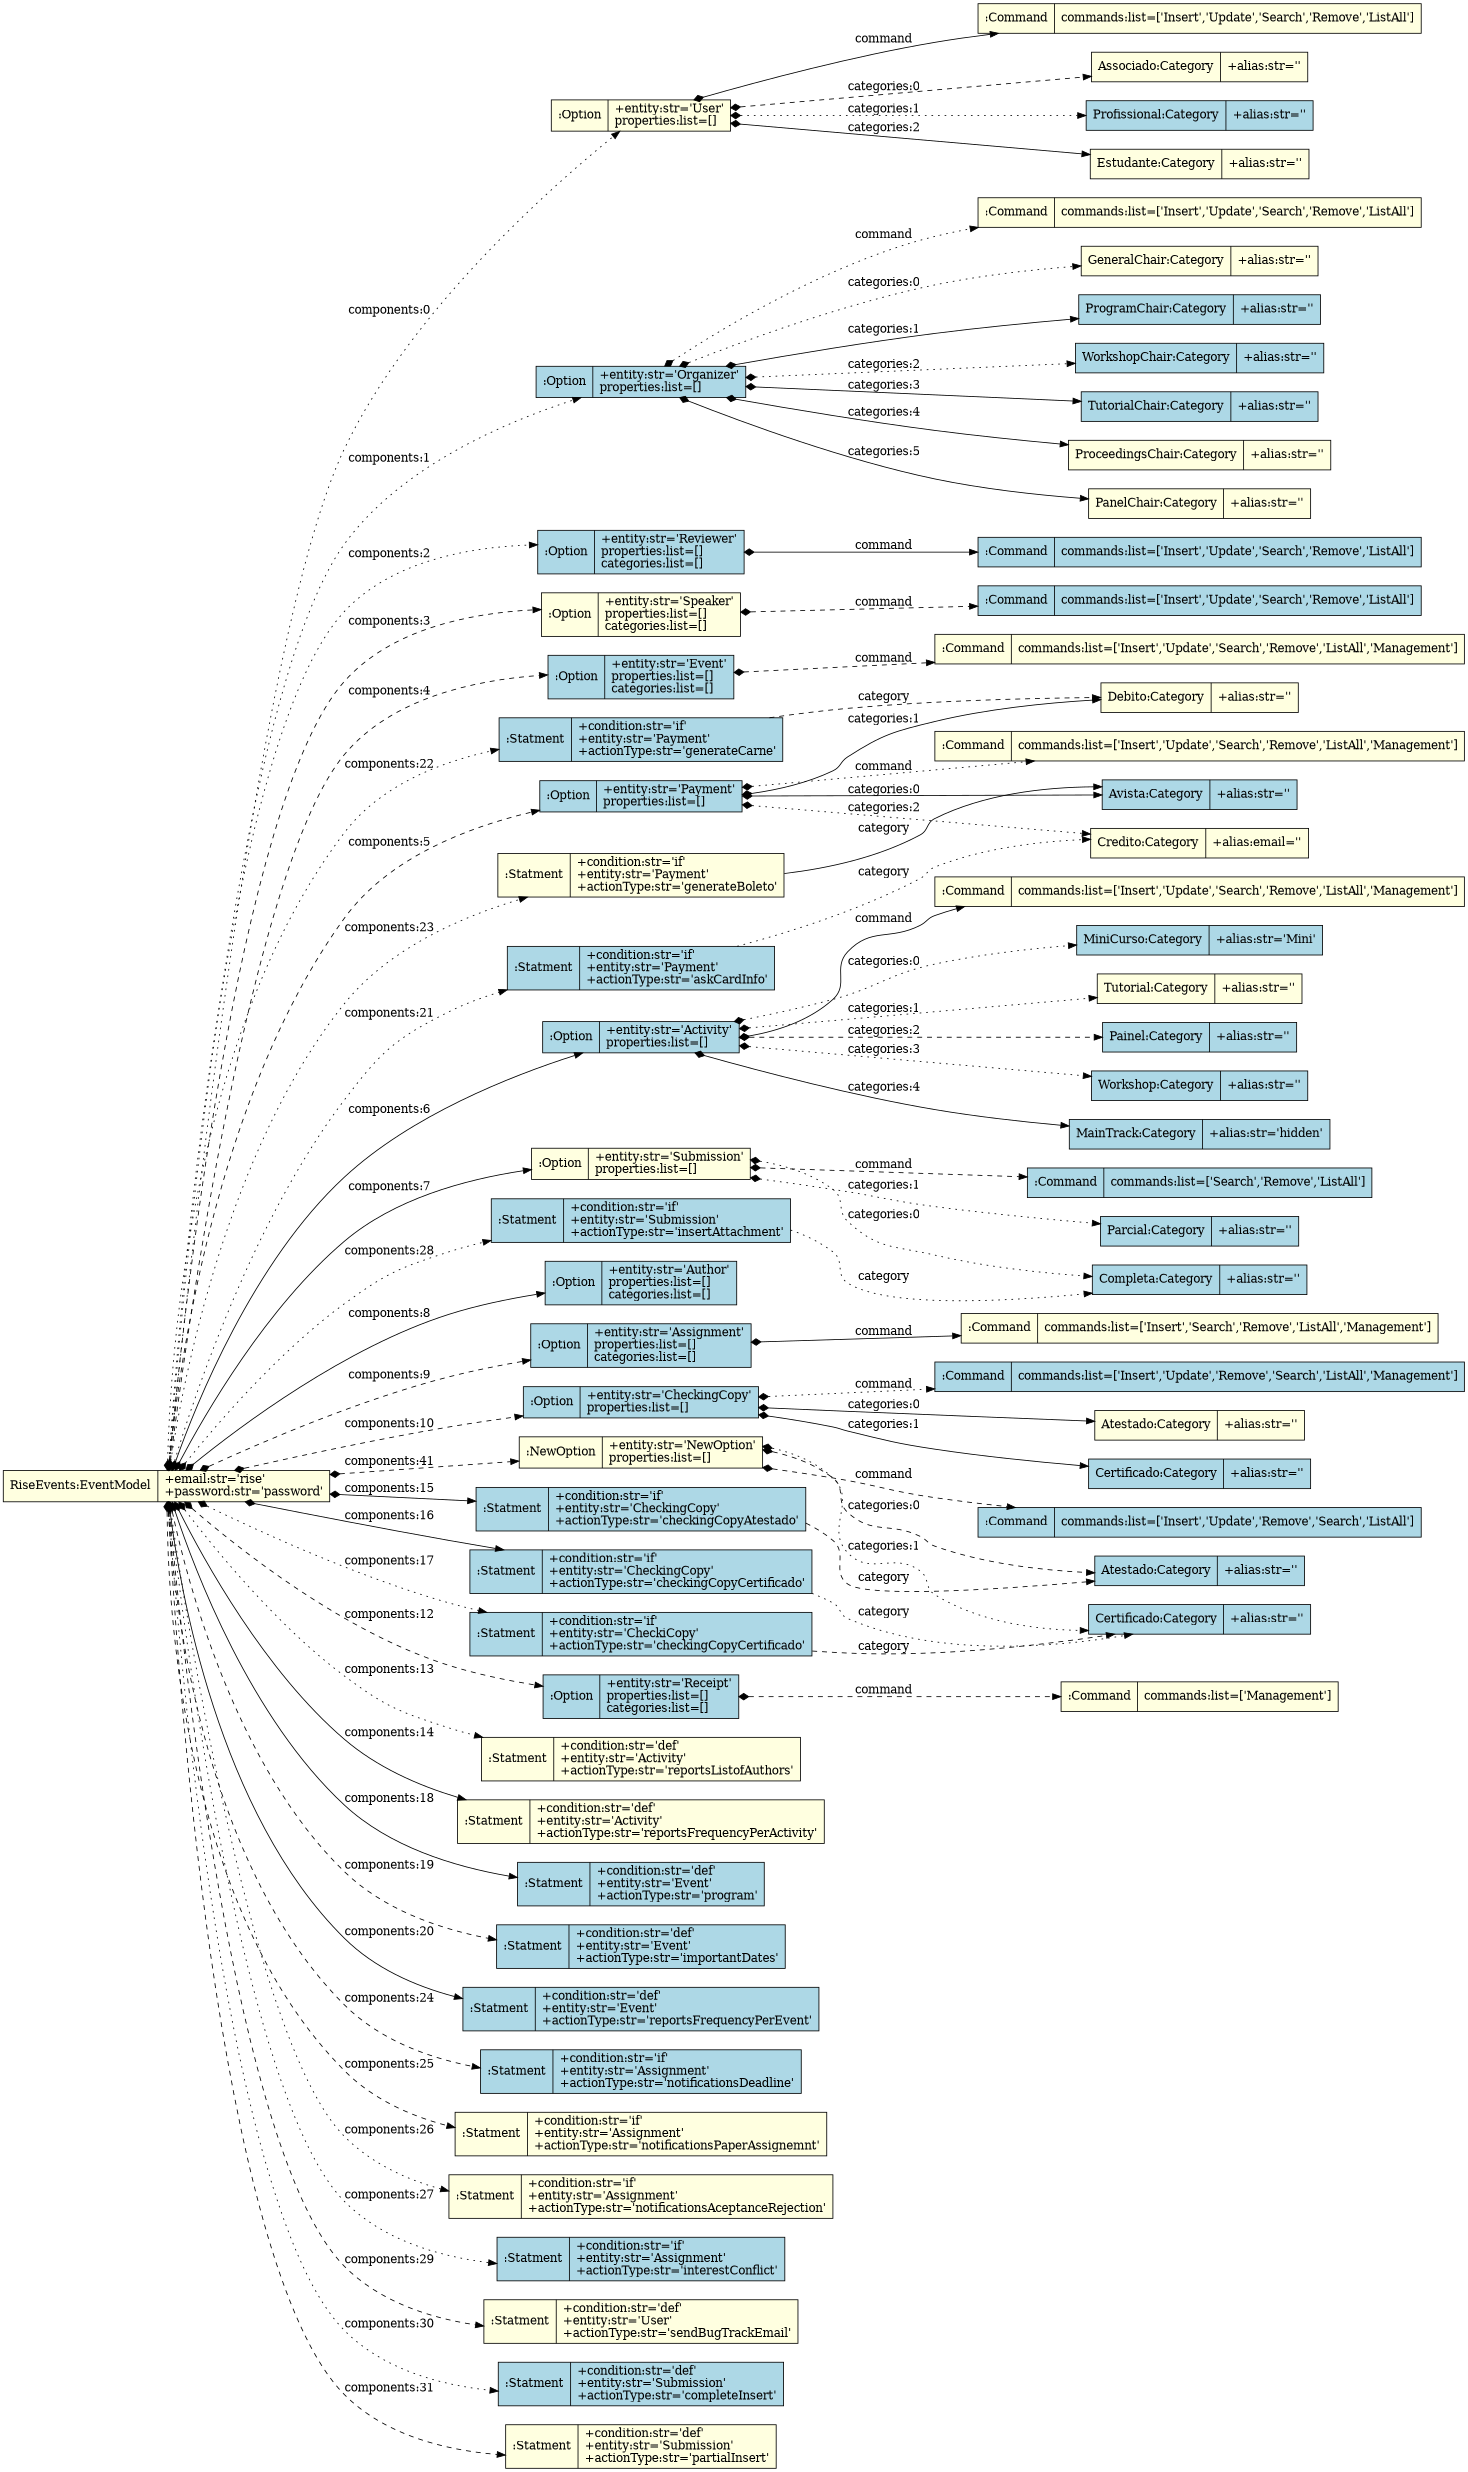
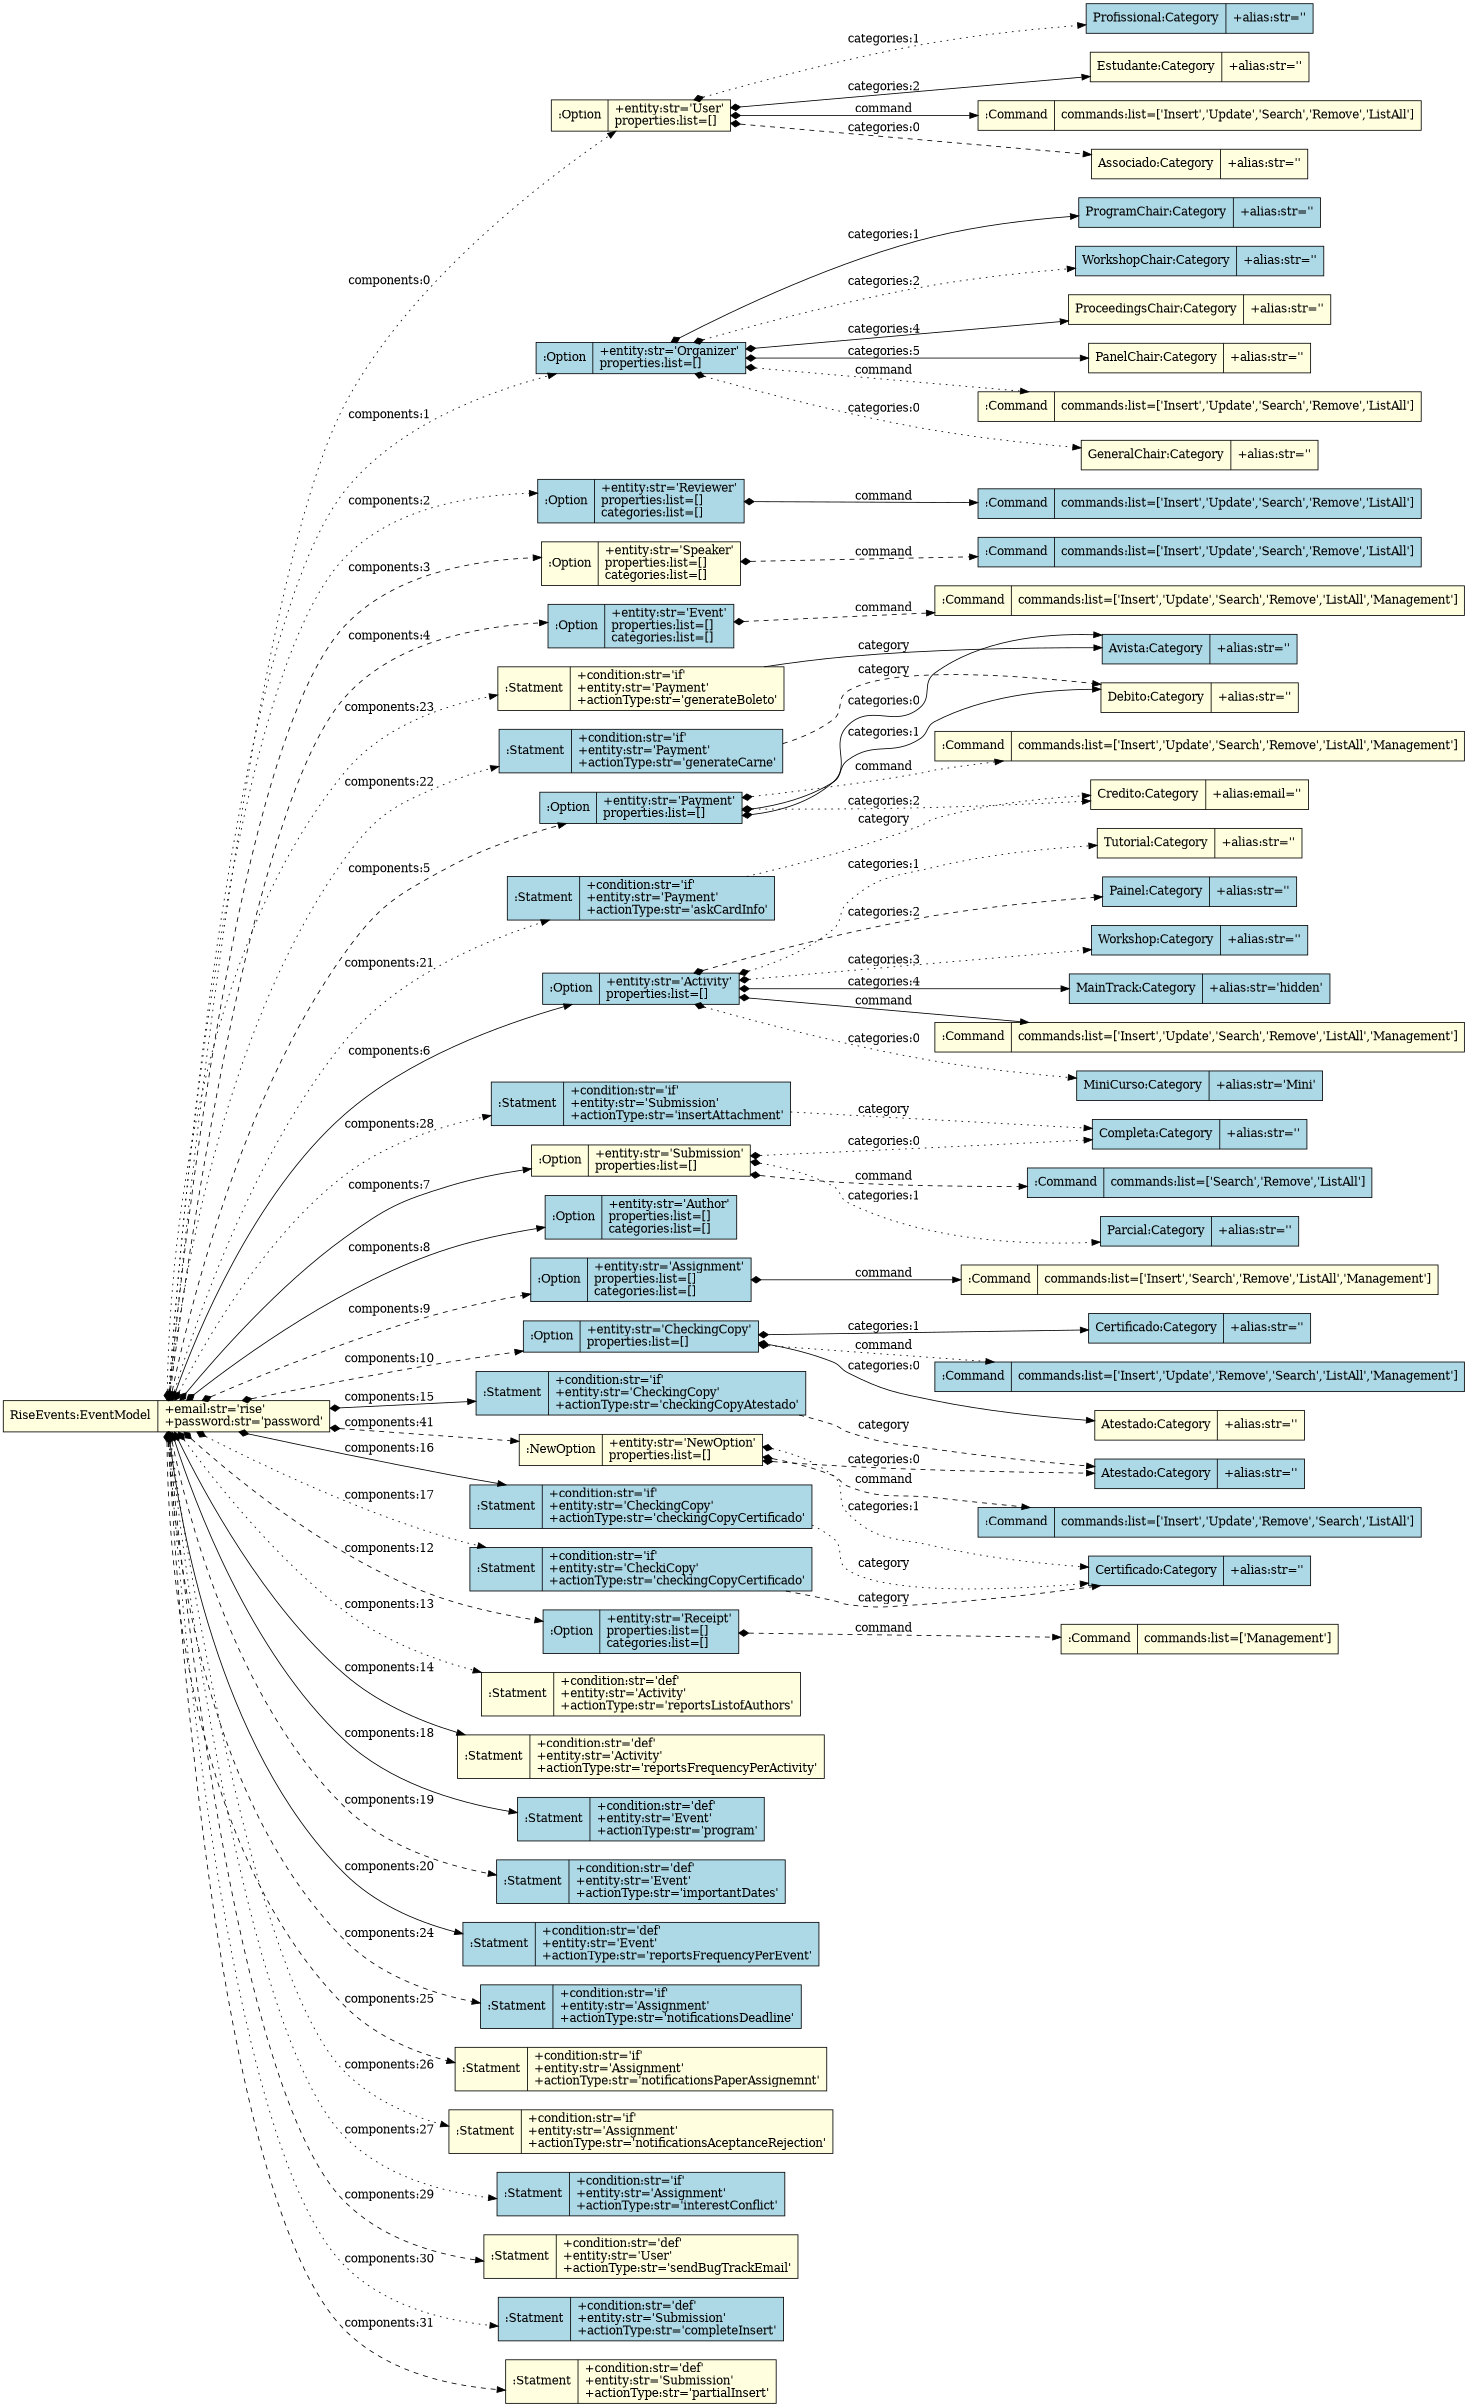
(1200, 407) -> none
